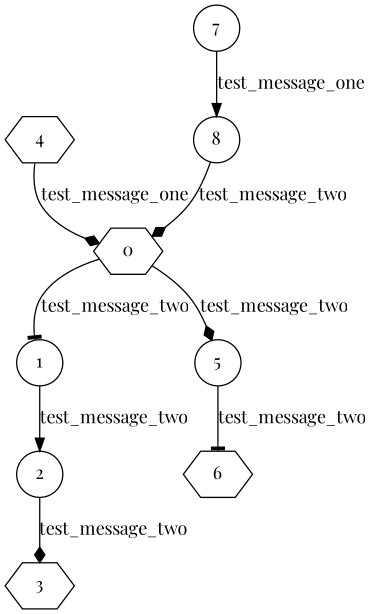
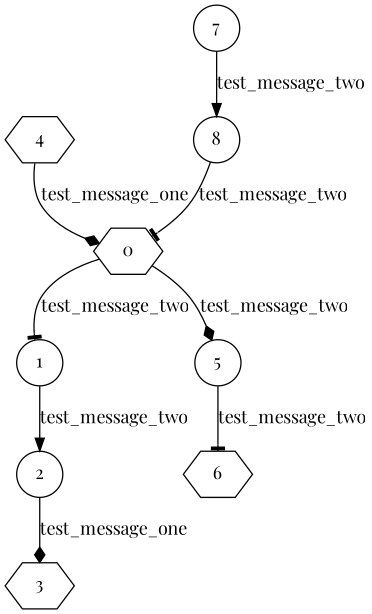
(291, 84) -> (291, 84)
(191, 202) -> (191, 202)
(113, 530) -> (113, 530)
